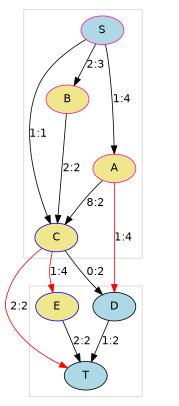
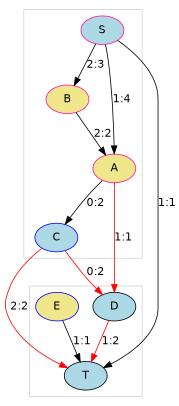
(30, 118) -> (158, 205)
(62, 164) -> (89, 130)
(96, 203) -> (96, 203)
(56, 238) -> (56, 238)
(123, 238) -> (123, 238)
(50, 268) -> none
(80, 270) -> (80, 270)
(102, 338) -> (102, 338)
(82, 341) -> (82, 341)
